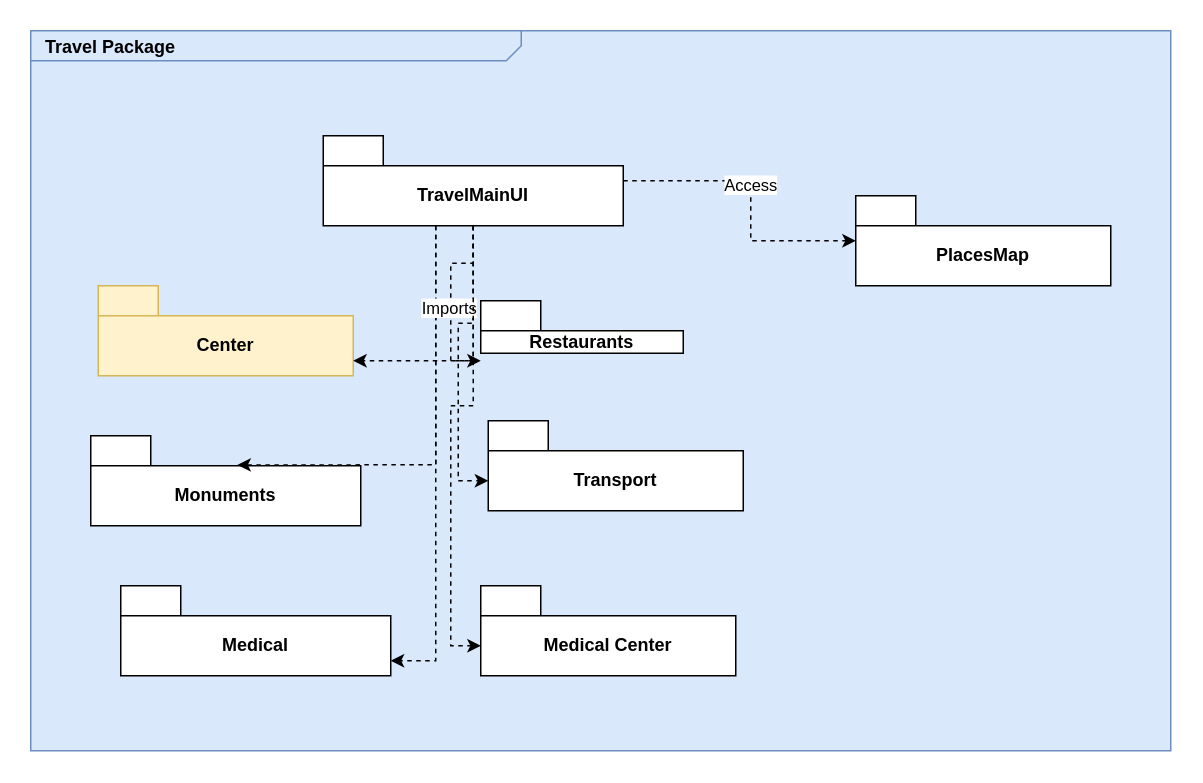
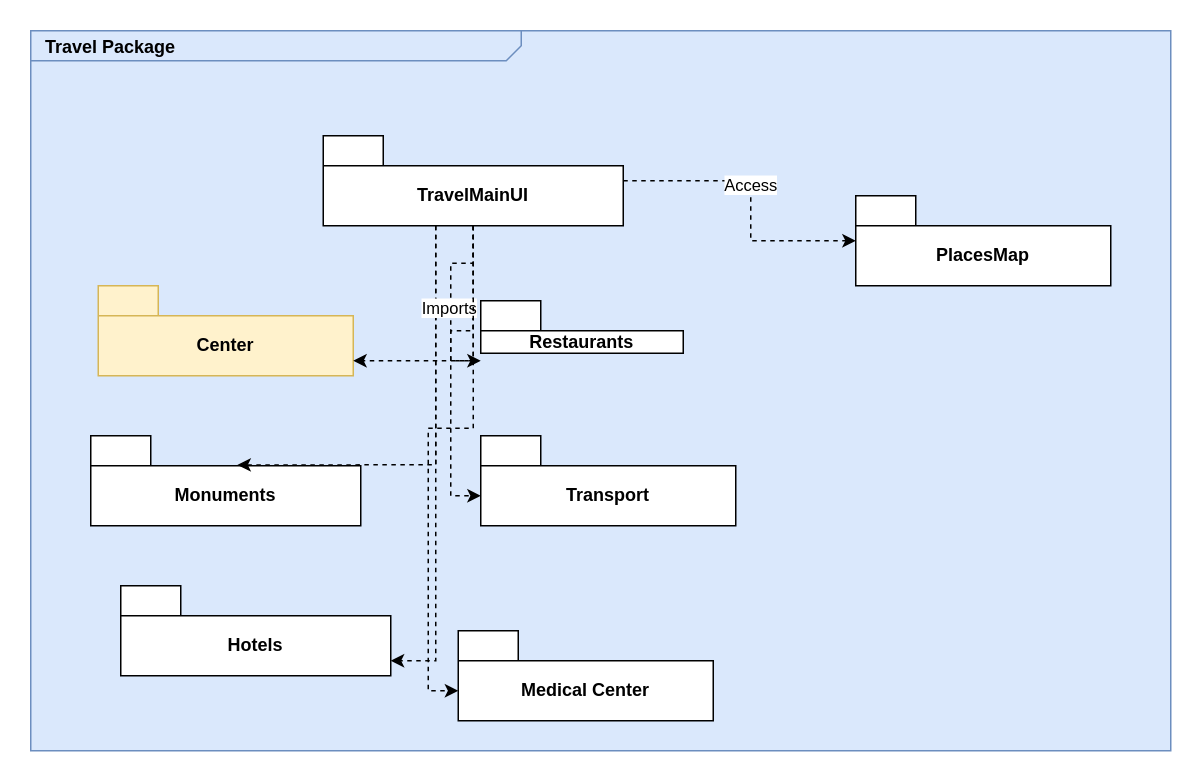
(616, 466) -> (608, 481)
(608, 631) -> (586, 676)
(256, 646) -> (256, 646)
